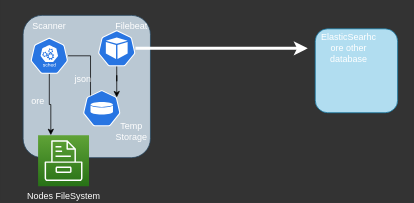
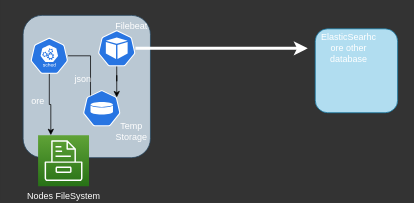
(49, 27) -> none
